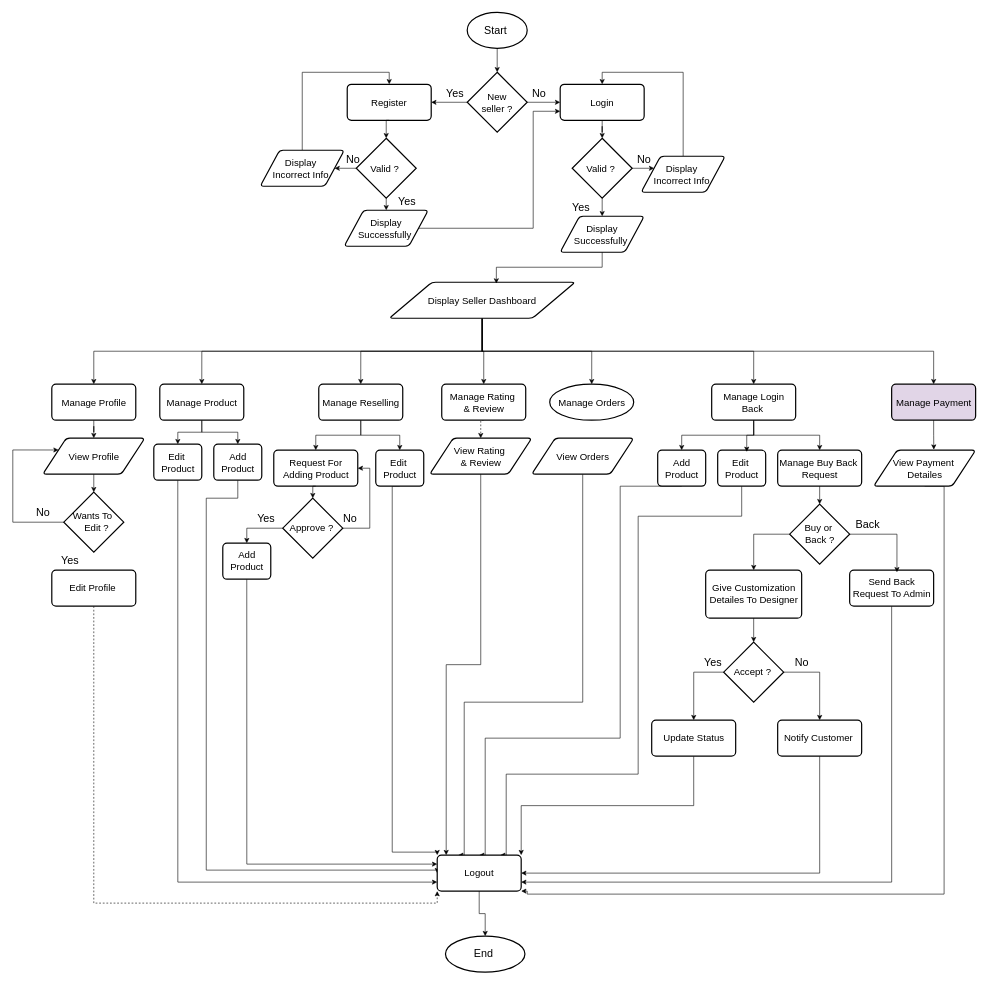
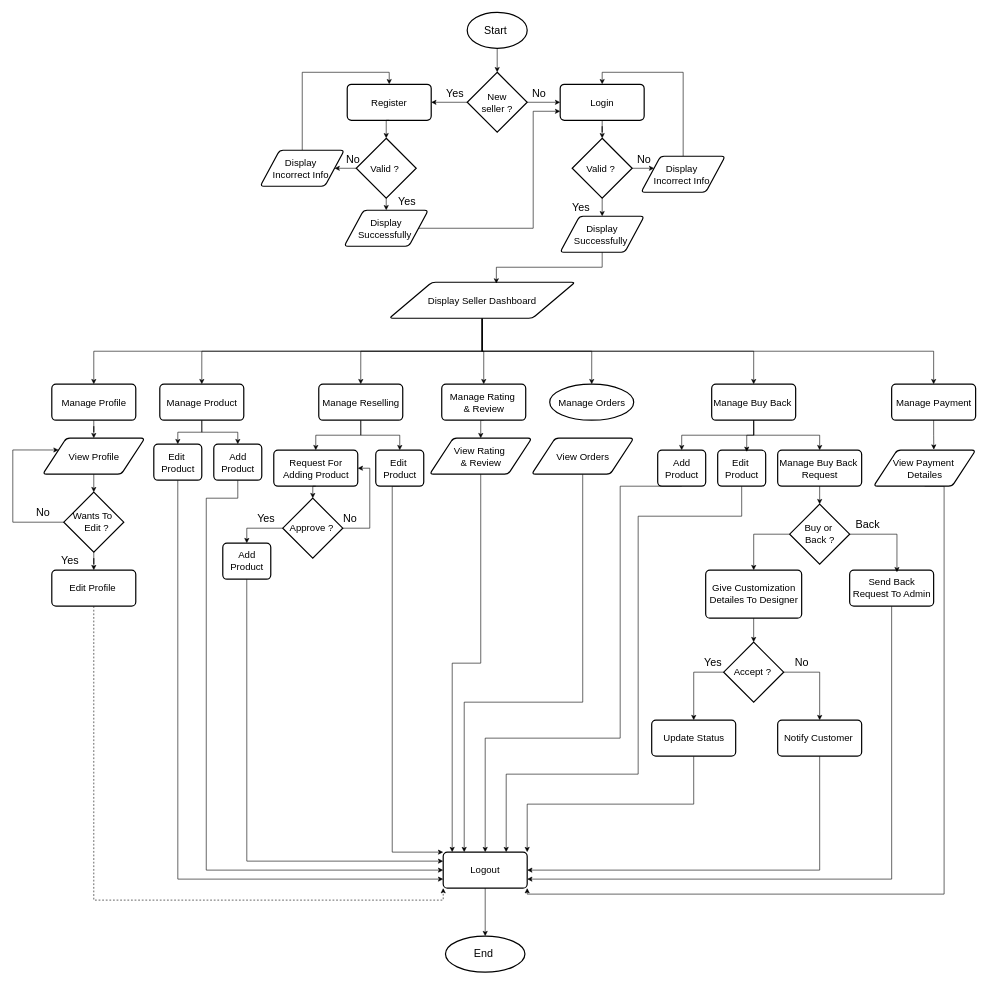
(754, 402) -> (754, 402)
(934, 402) -> (934, 402)
(481, 427) -> (481, 427)
none -> (94, 561)
(479, 873) -> (485, 870)
